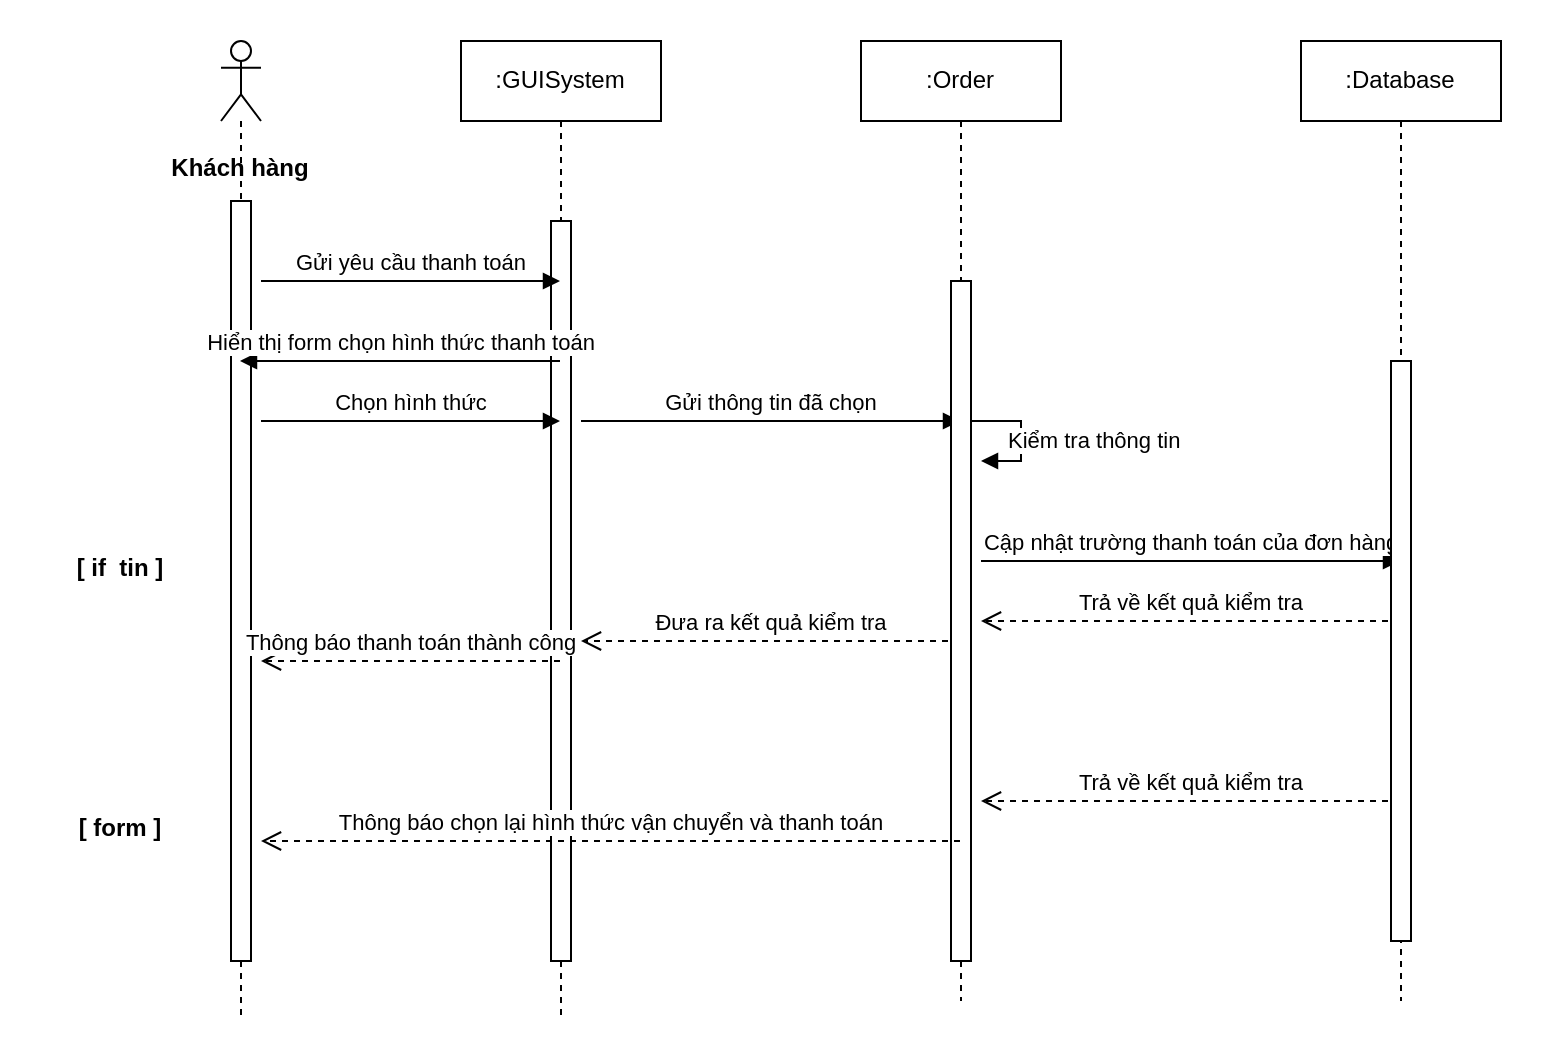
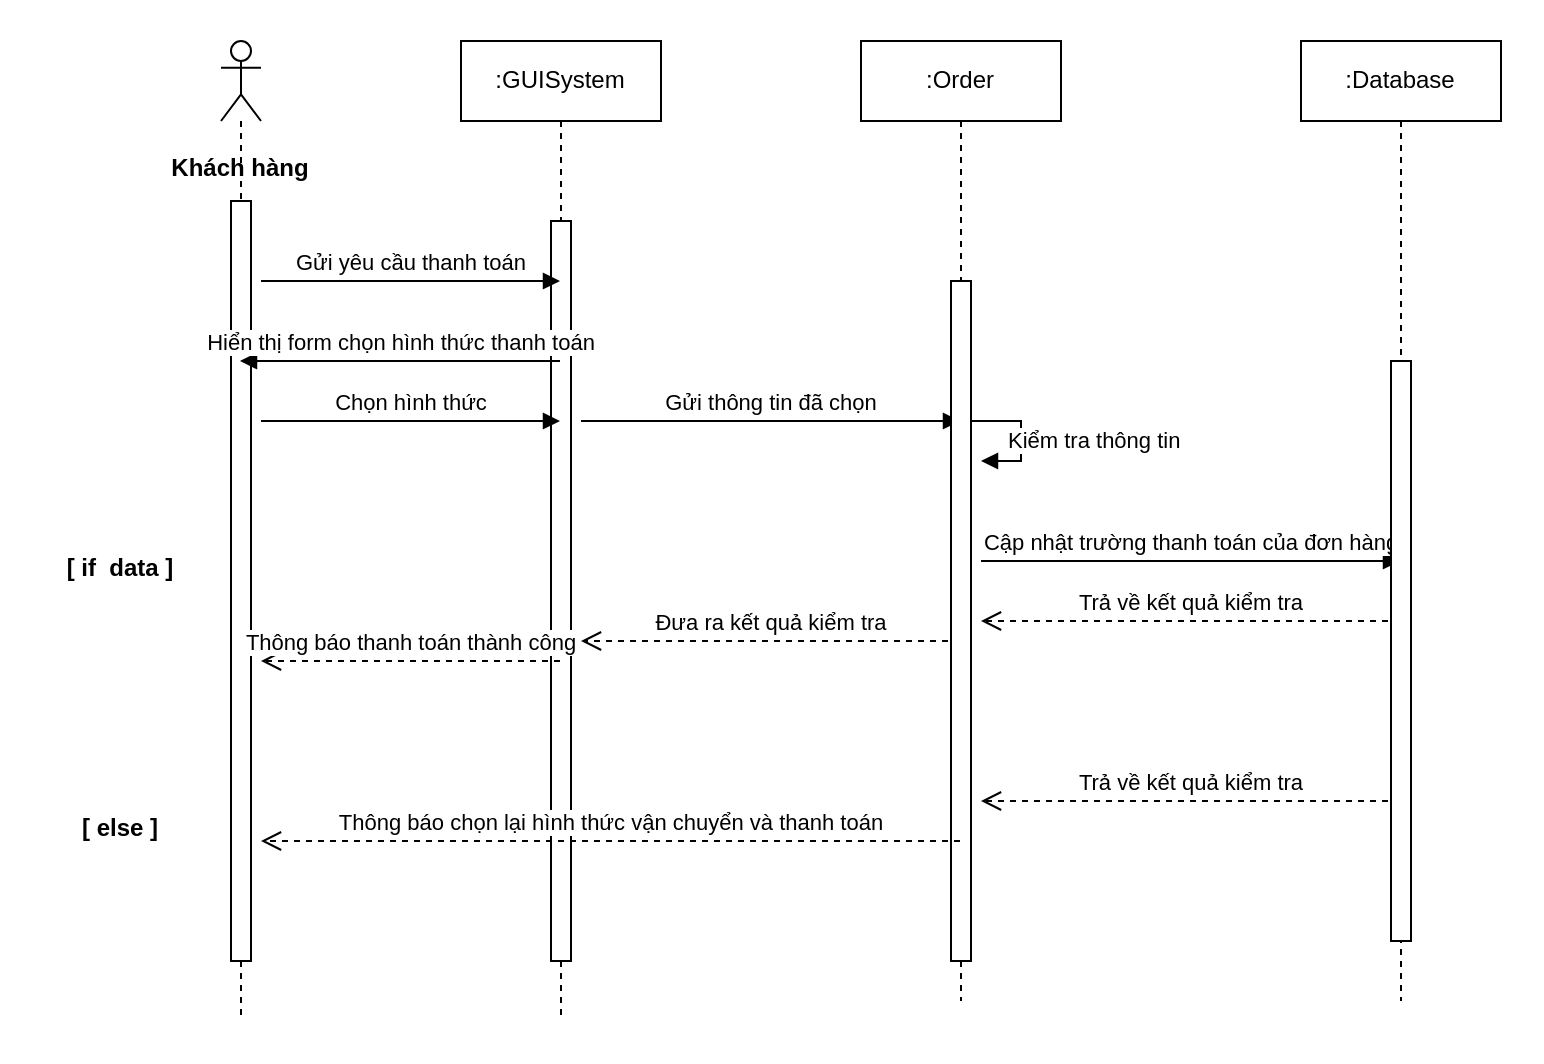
(120, 568) -> (120, 568)
(120, 828) -> (120, 828)
